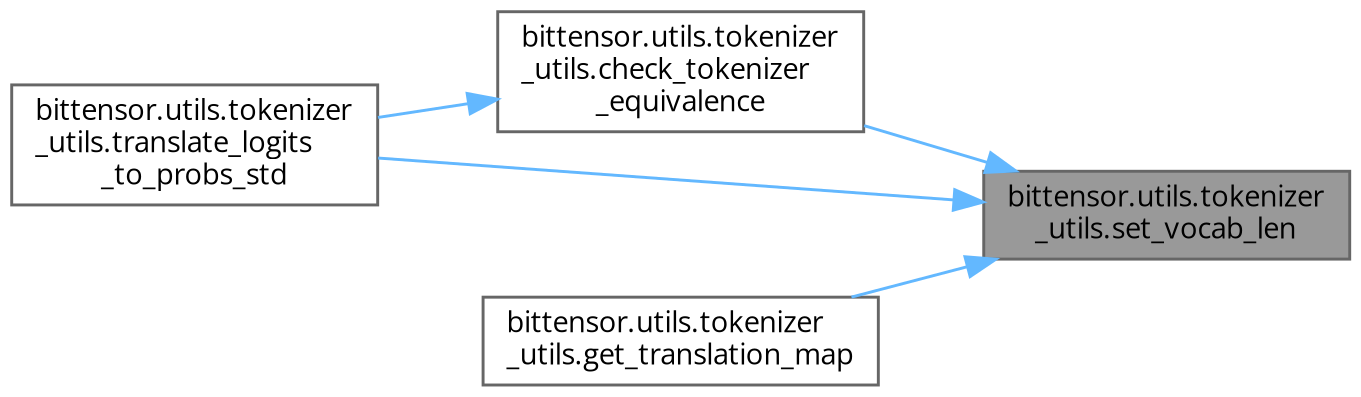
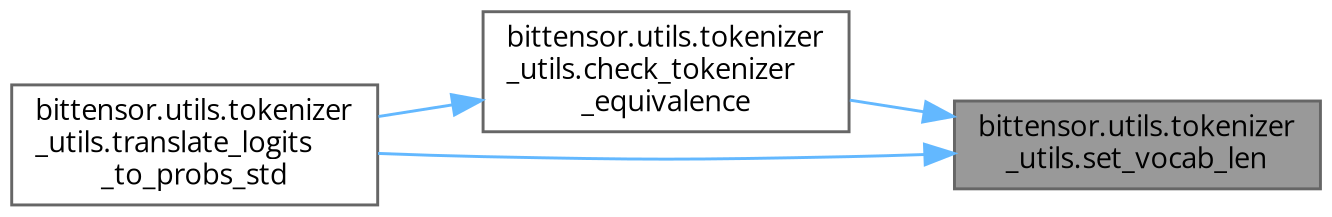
(681, 341) -> none
